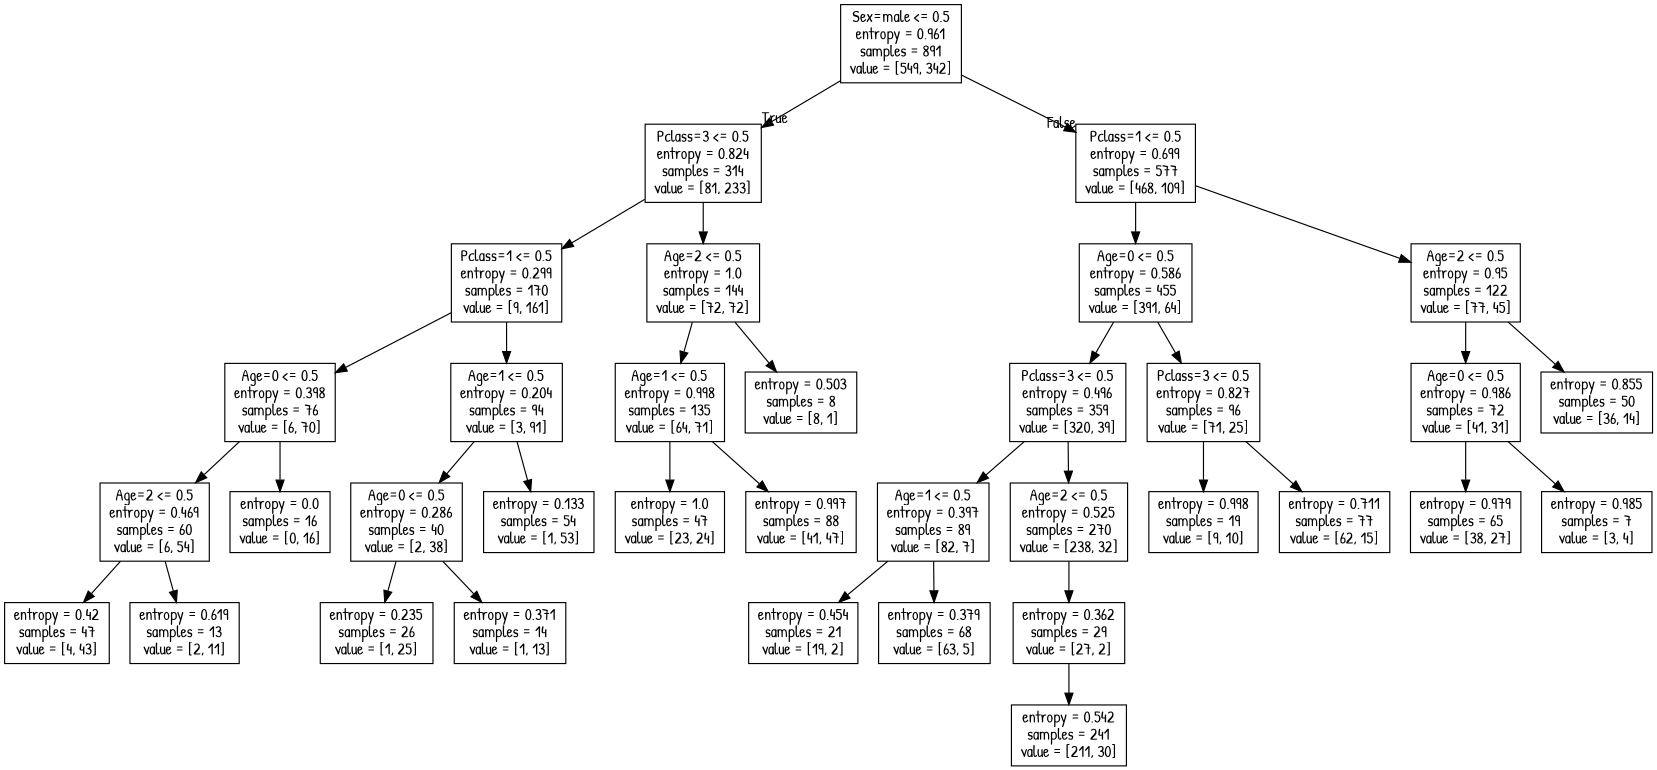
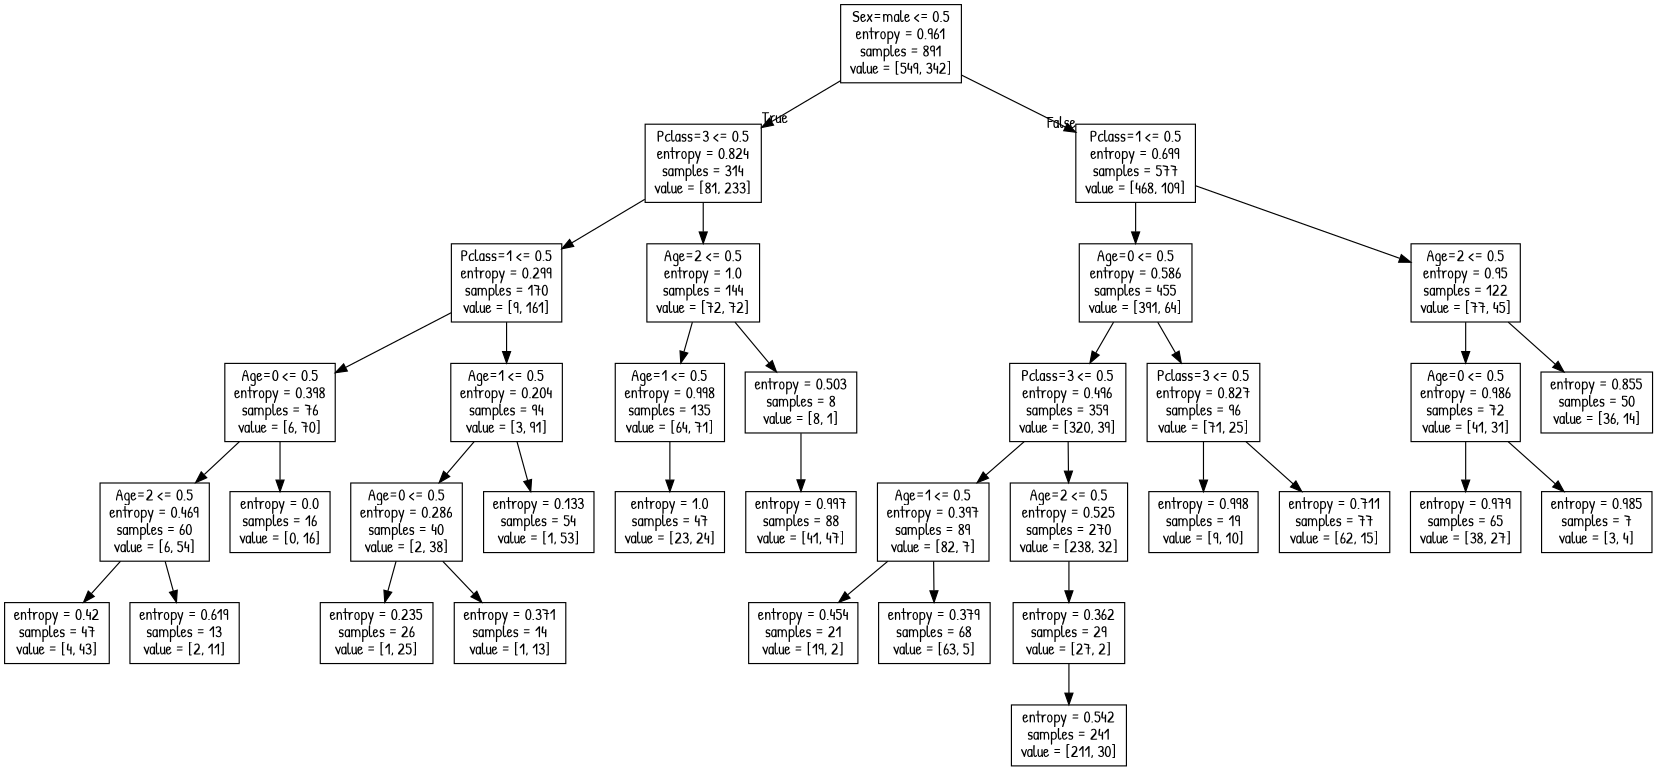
(736, 463) -> (801, 456)
